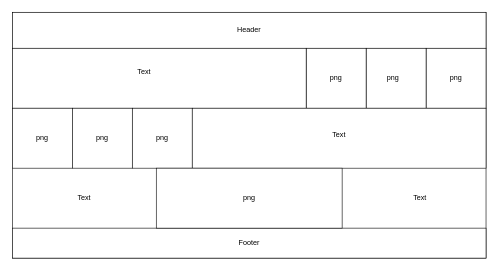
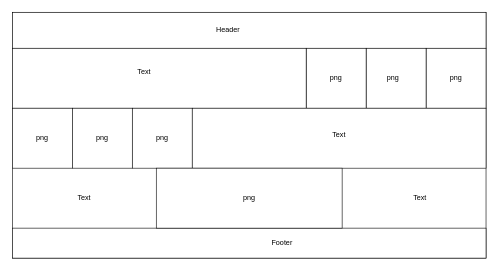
(249, 30) -> (228, 30)
(249, 243) -> (282, 243)
